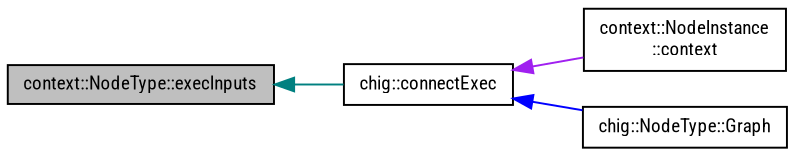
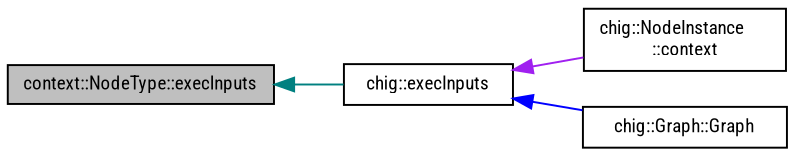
(685, 40) -> (685, 40)
(428, 85) -> (428, 85)
(685, 127) -> (685, 127)
